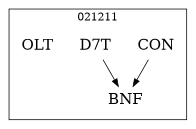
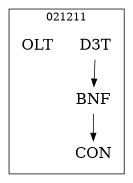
(96, 46) -> (96, 46)
(143, 70) -> (93, 124)
